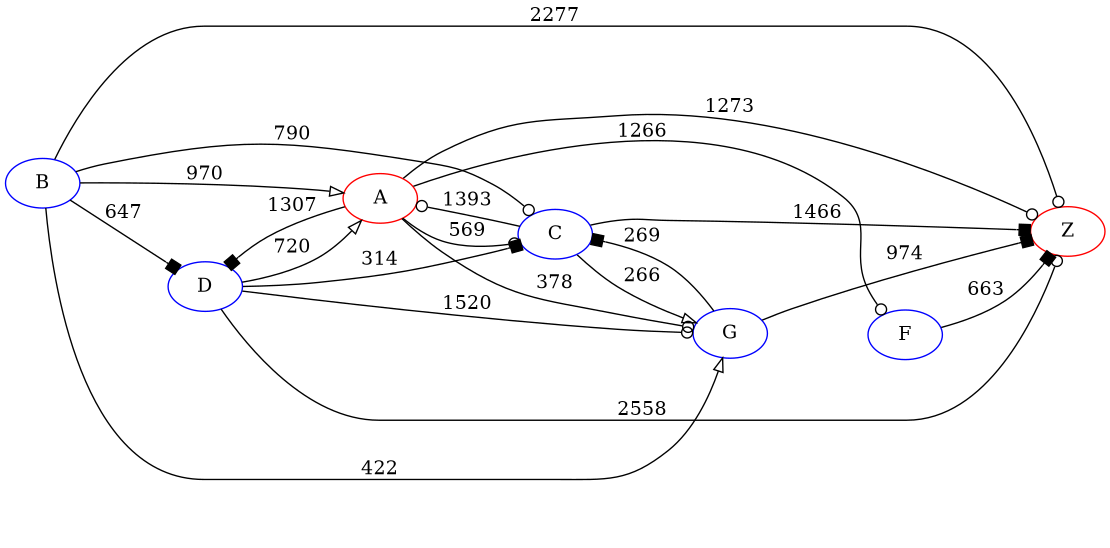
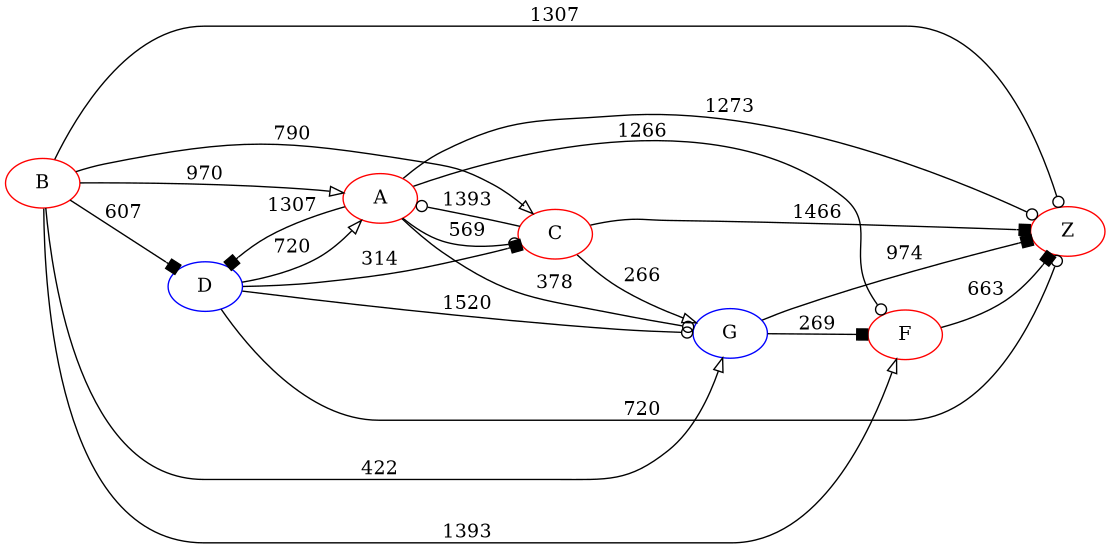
(555, 16) -> (555, 16)
(305, 146) -> (305, 146)
(43, 183) -> (43, 183)
(124, 213) -> (124, 213)
(555, 234) -> (555, 234)
(667, 265) -> (811, 334)
(905, 335) -> (905, 335)
(643, 410) -> (643, 410)
none -> (389, 543)
